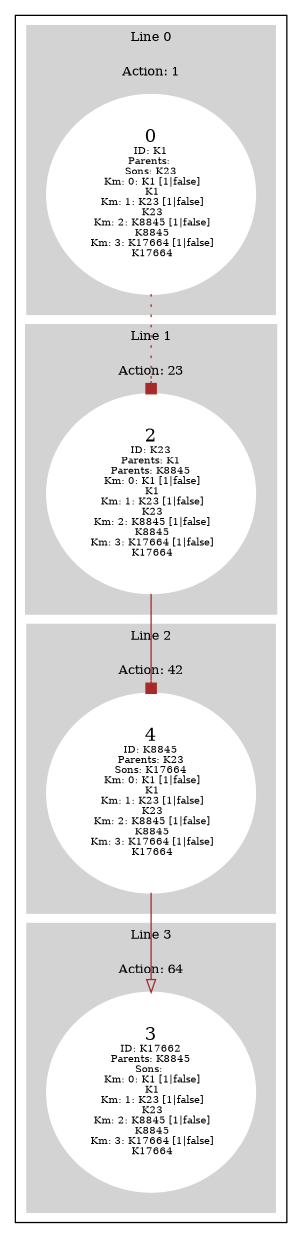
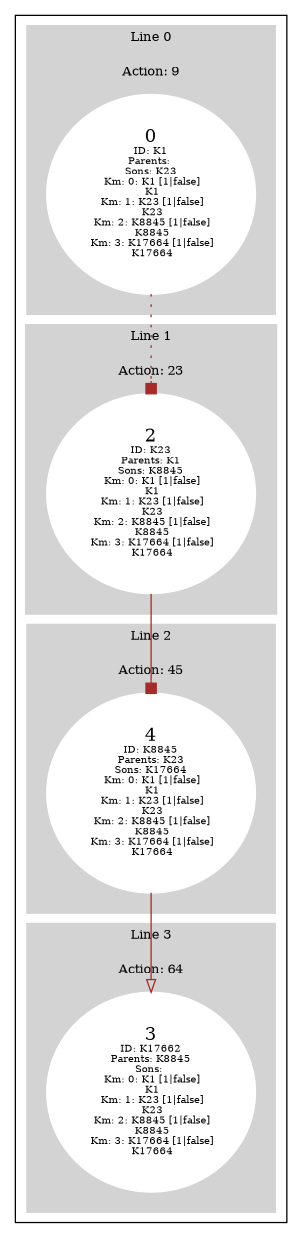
(151, 72) -> (151, 72)
(151, 471) -> (151, 471)
(151, 671) -> (151, 671)
